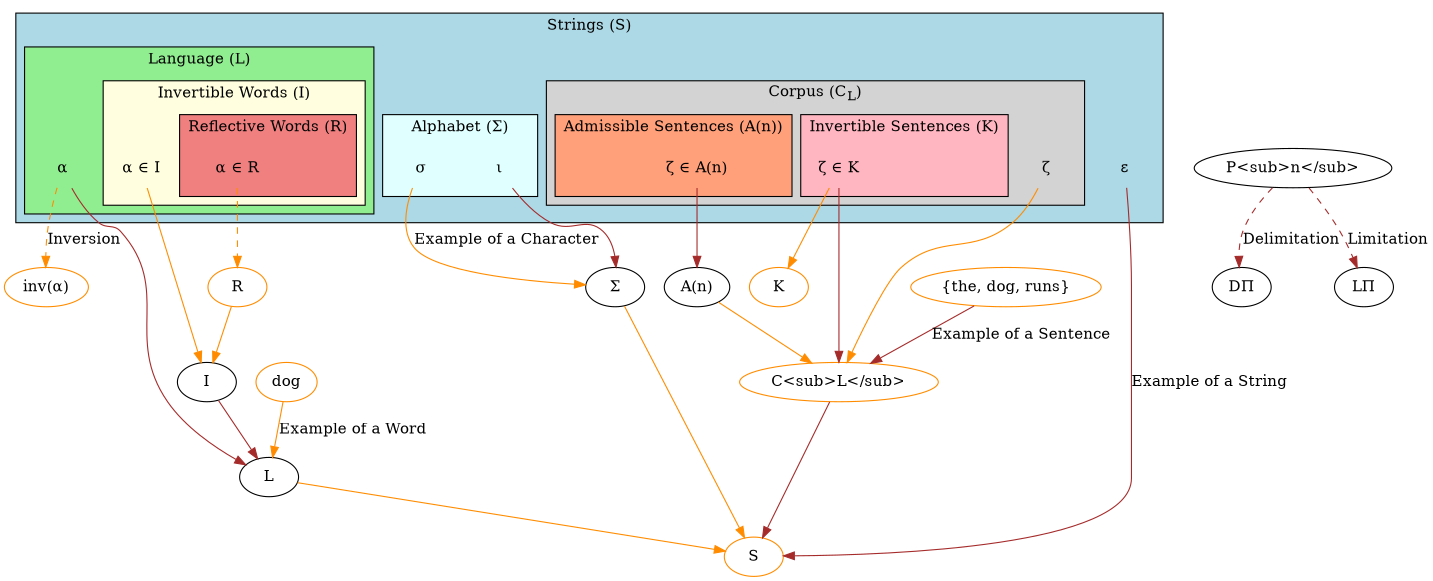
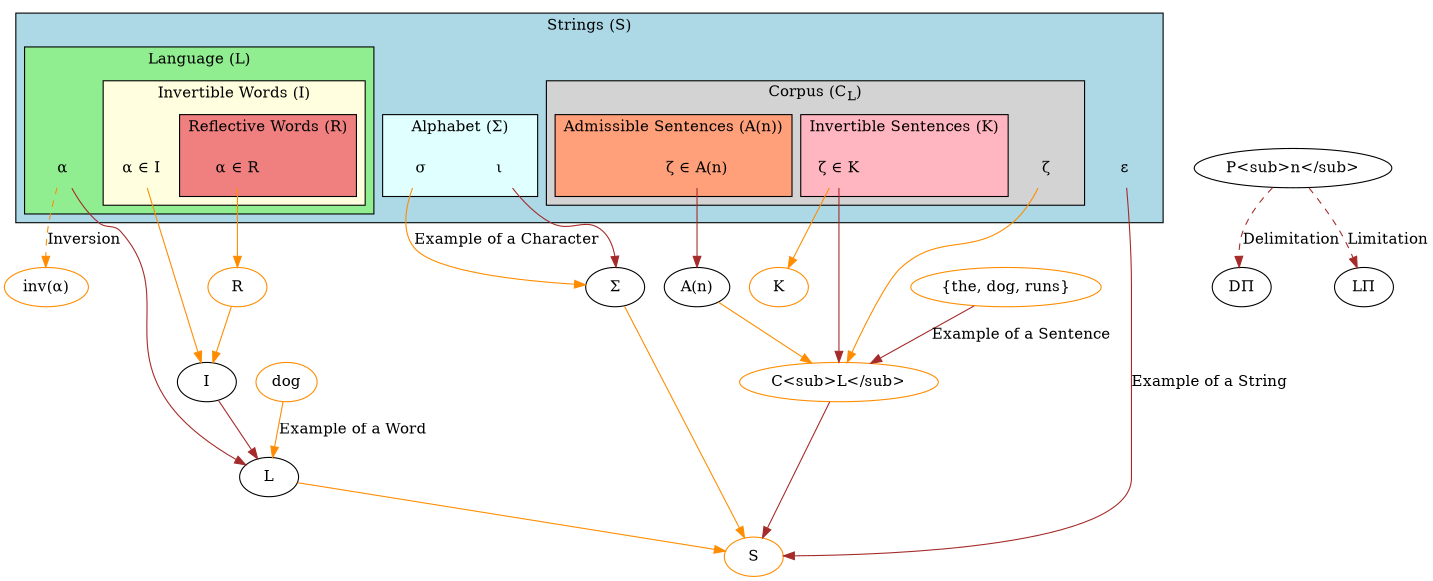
(237, 231) -> (237, 231)
